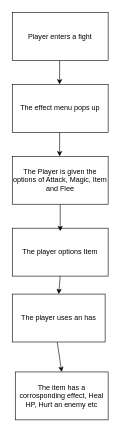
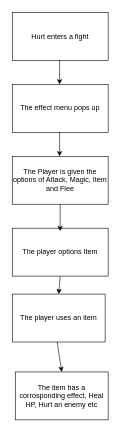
(60, 36) -> (60, 36)
(59, 318) -> (59, 318)
